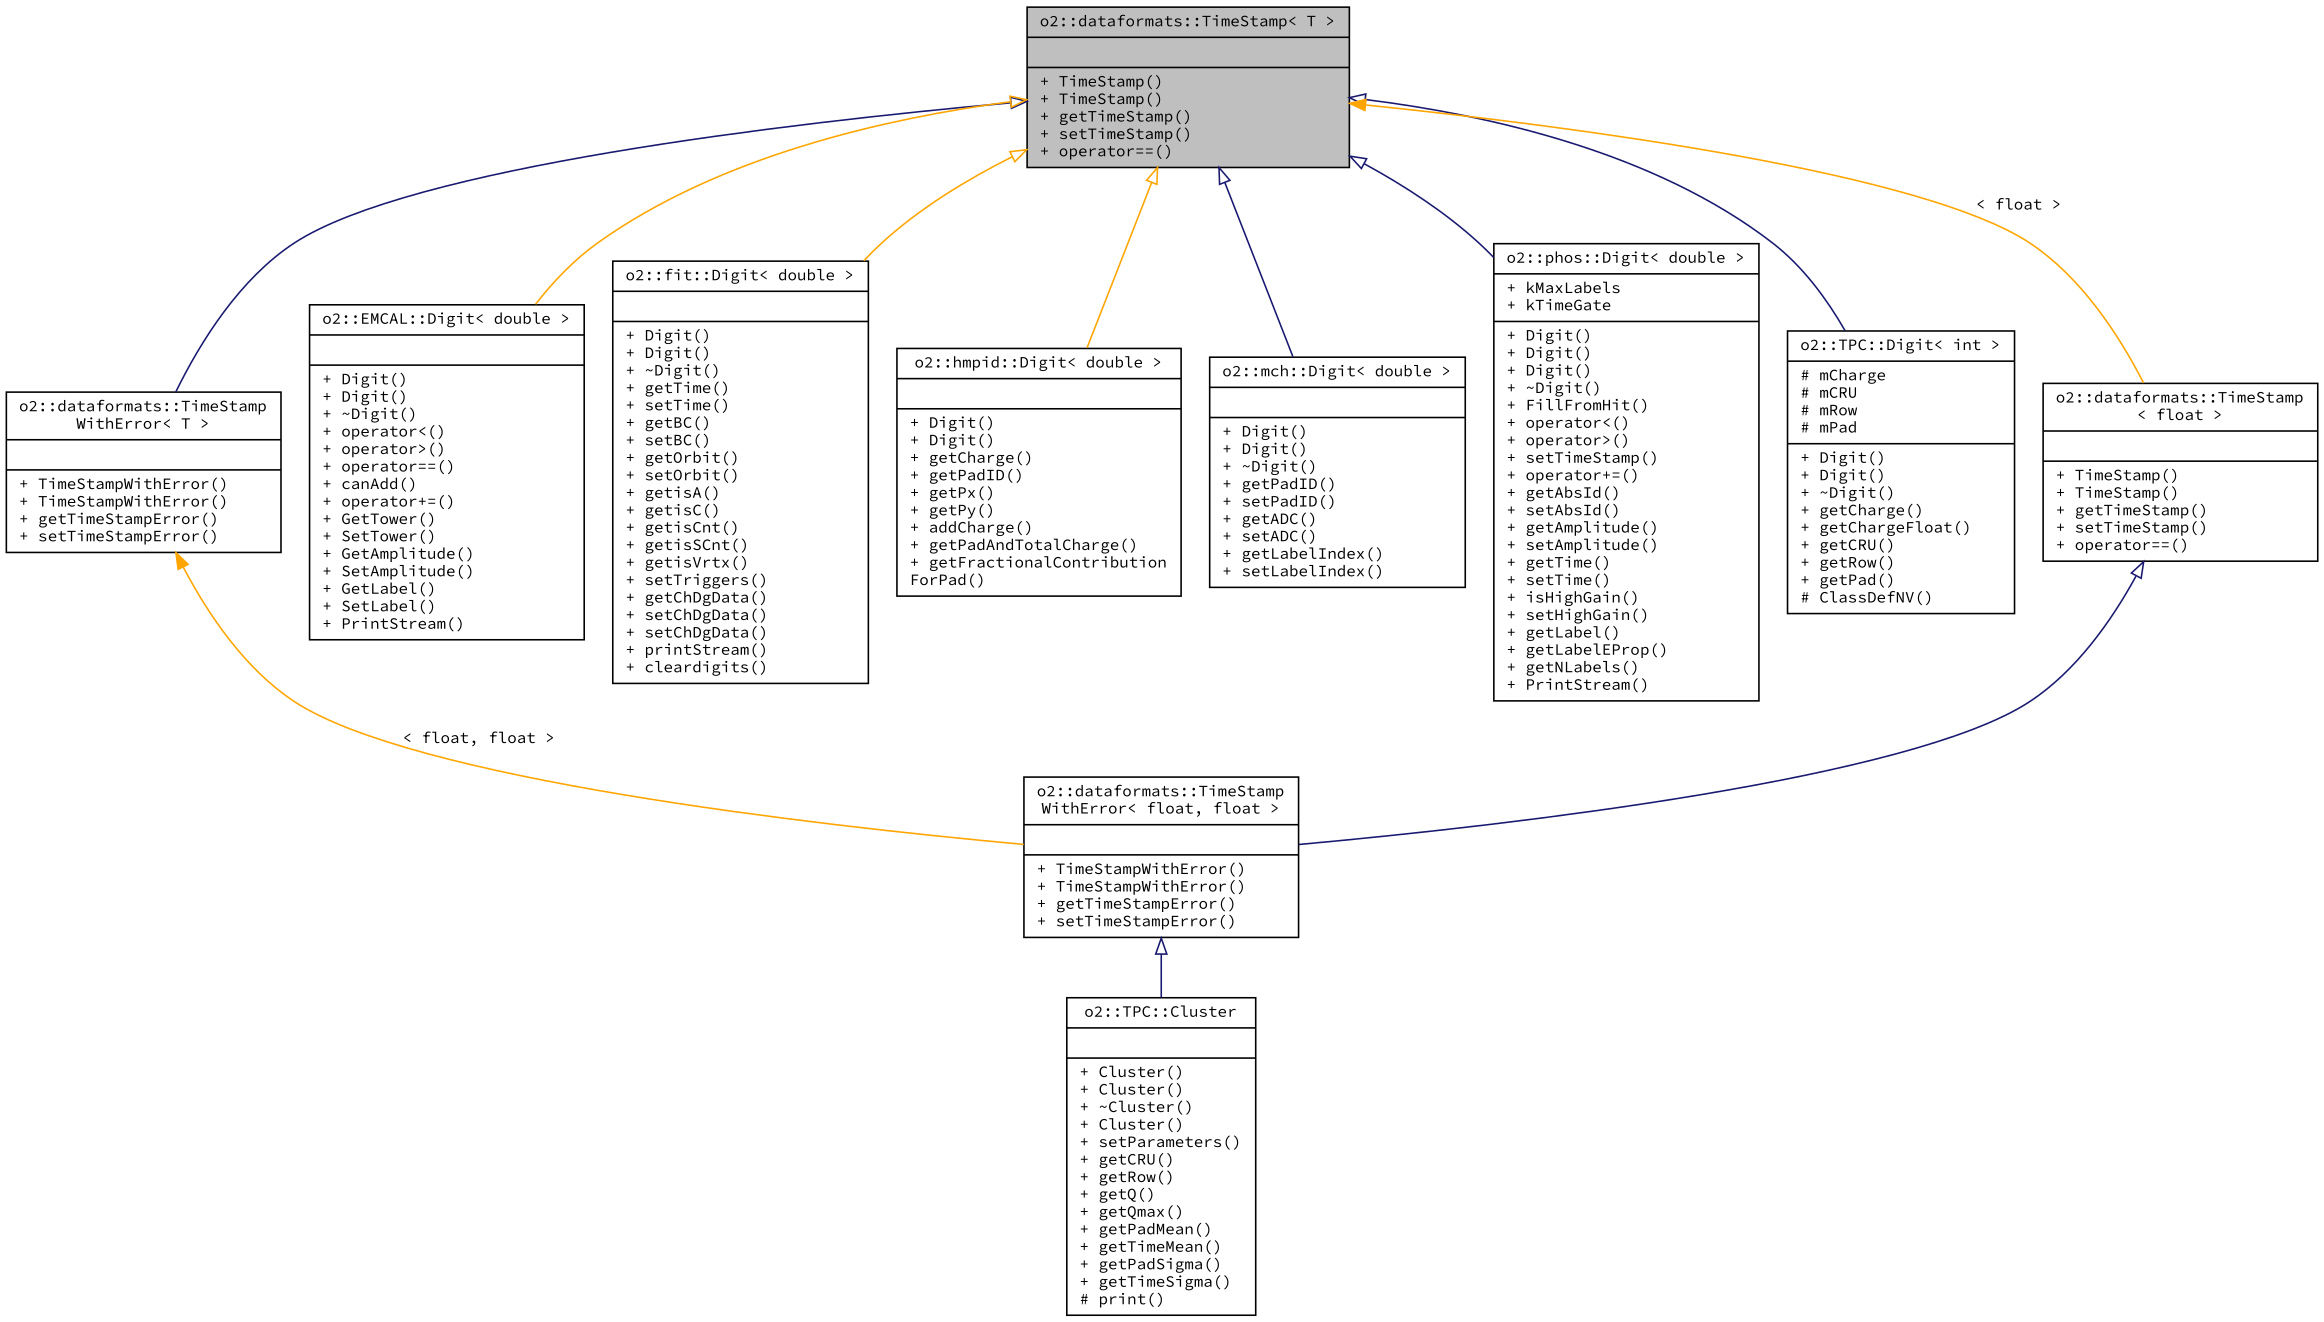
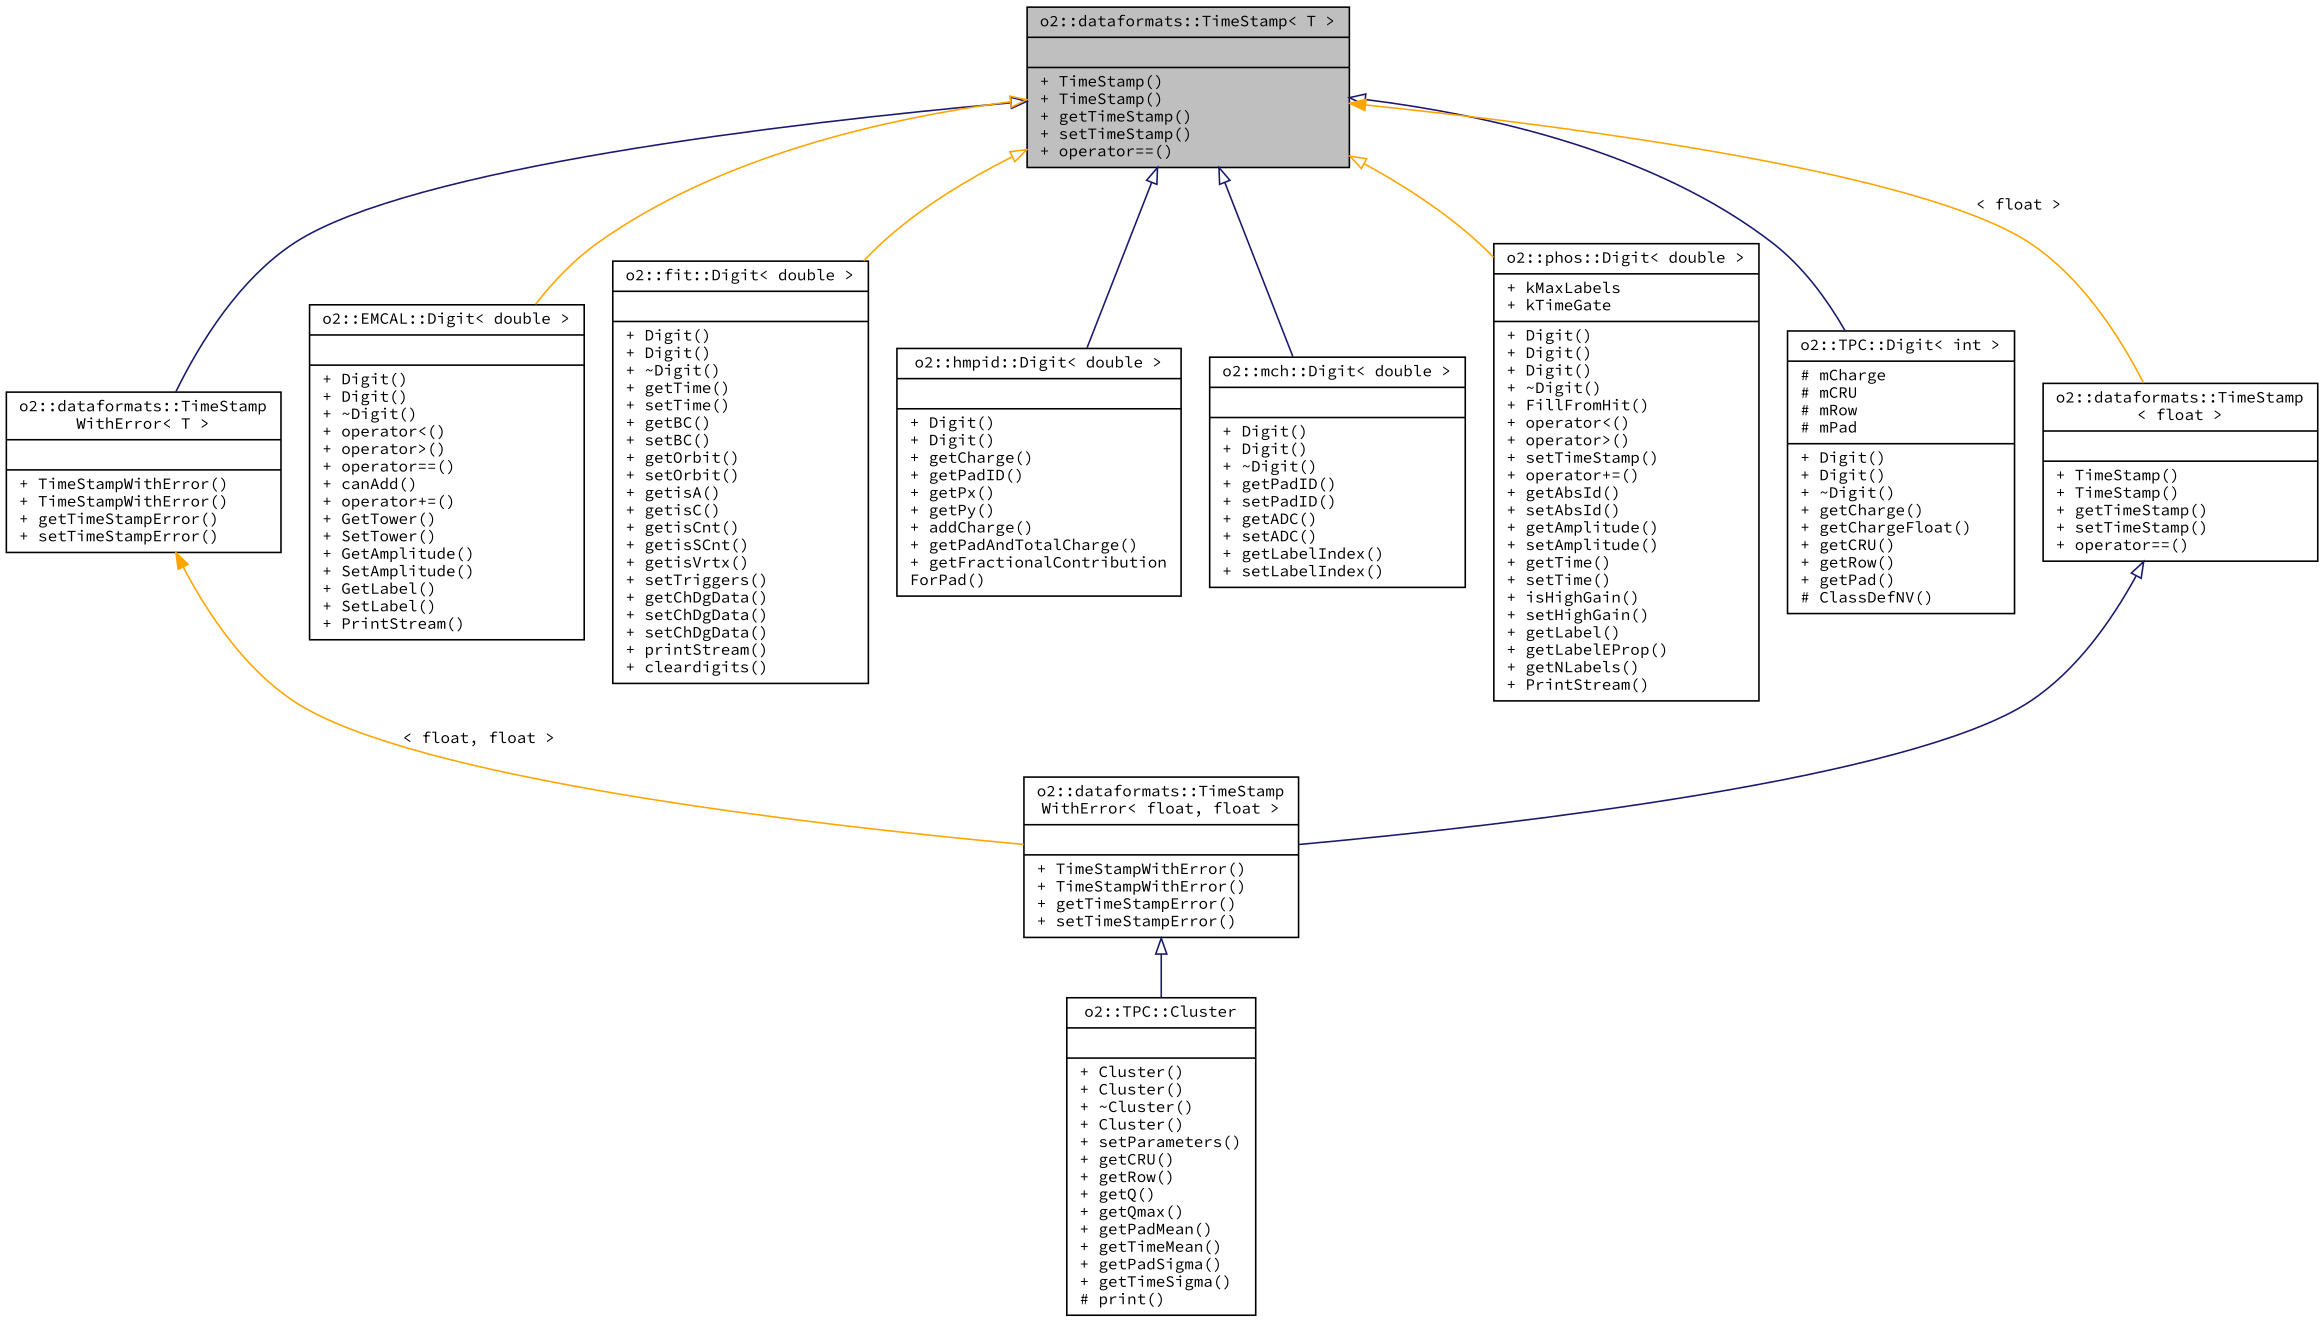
(1432, 206) -> (1432, 206)
(1119, 265) -> (1119, 265)
